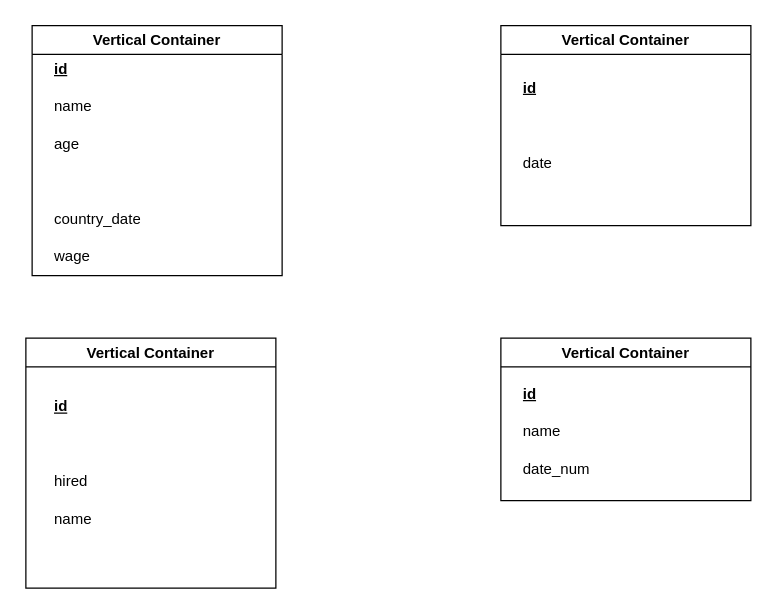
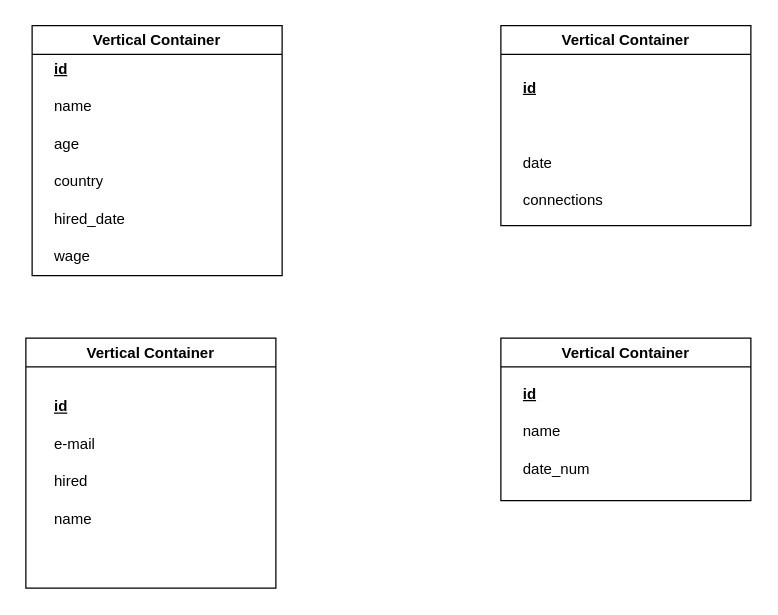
none -> (138, 182)
none -> (607, 201)
(105, 219) -> (94, 219)
none -> (138, 444)
